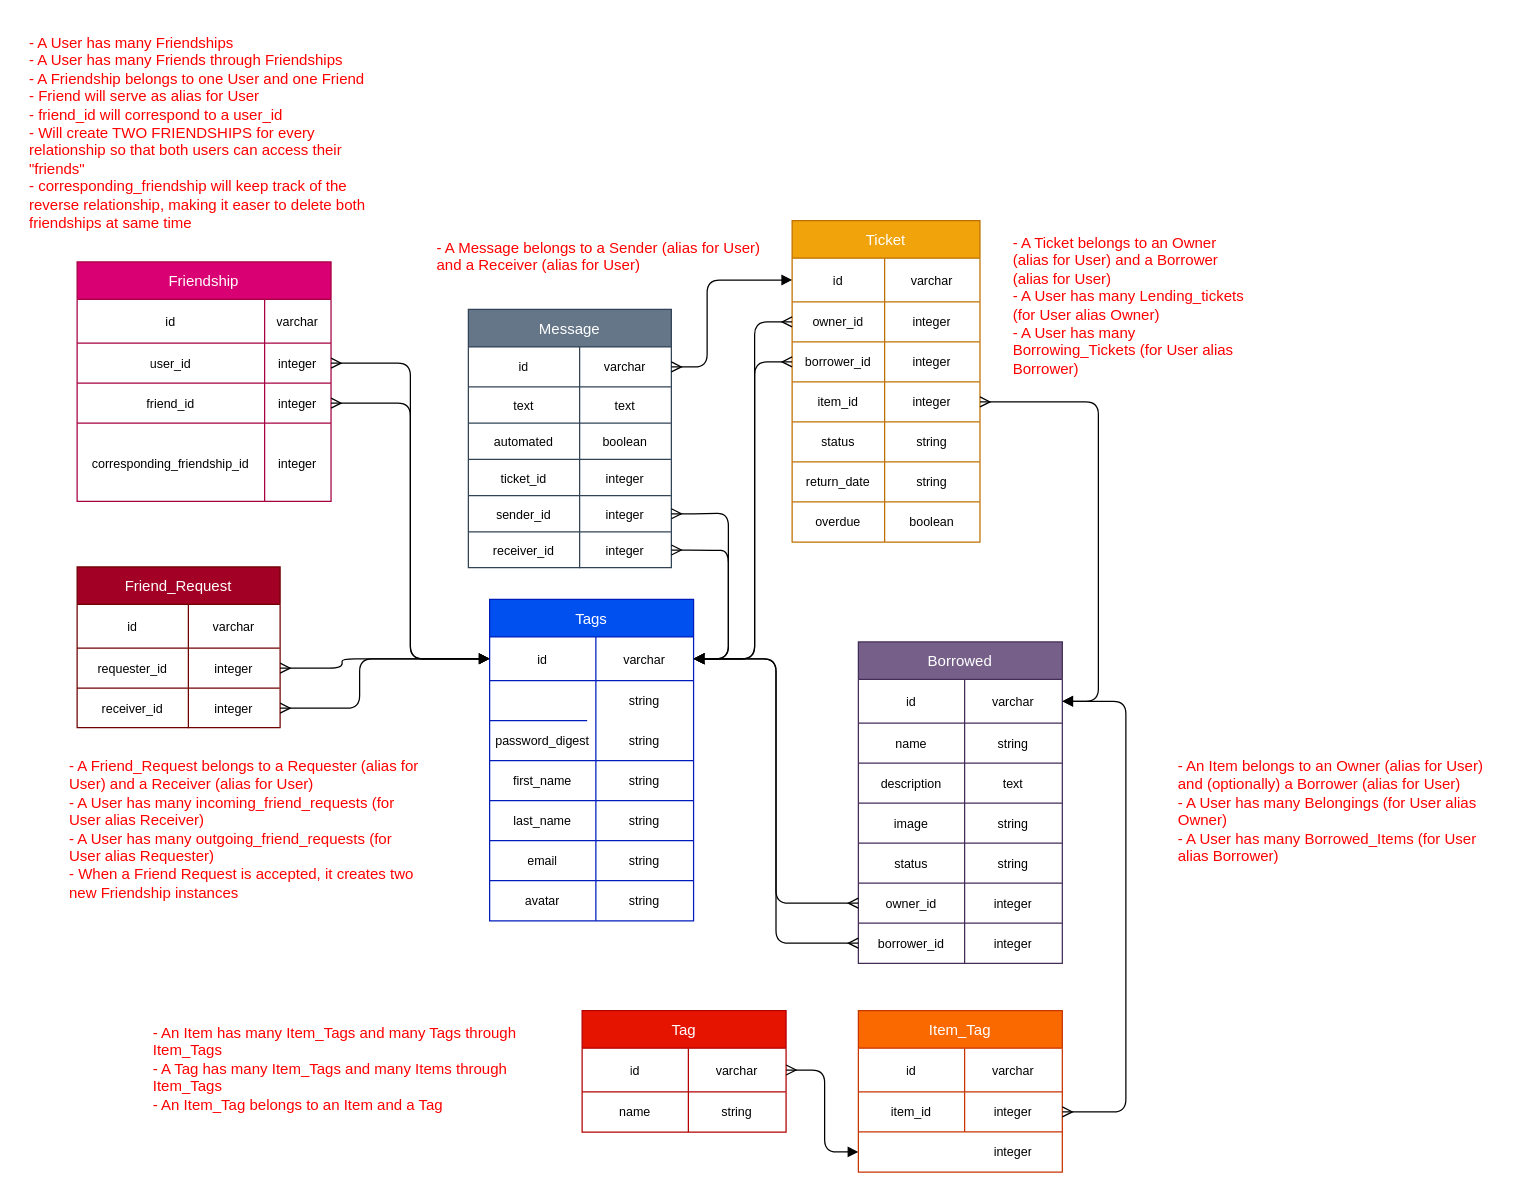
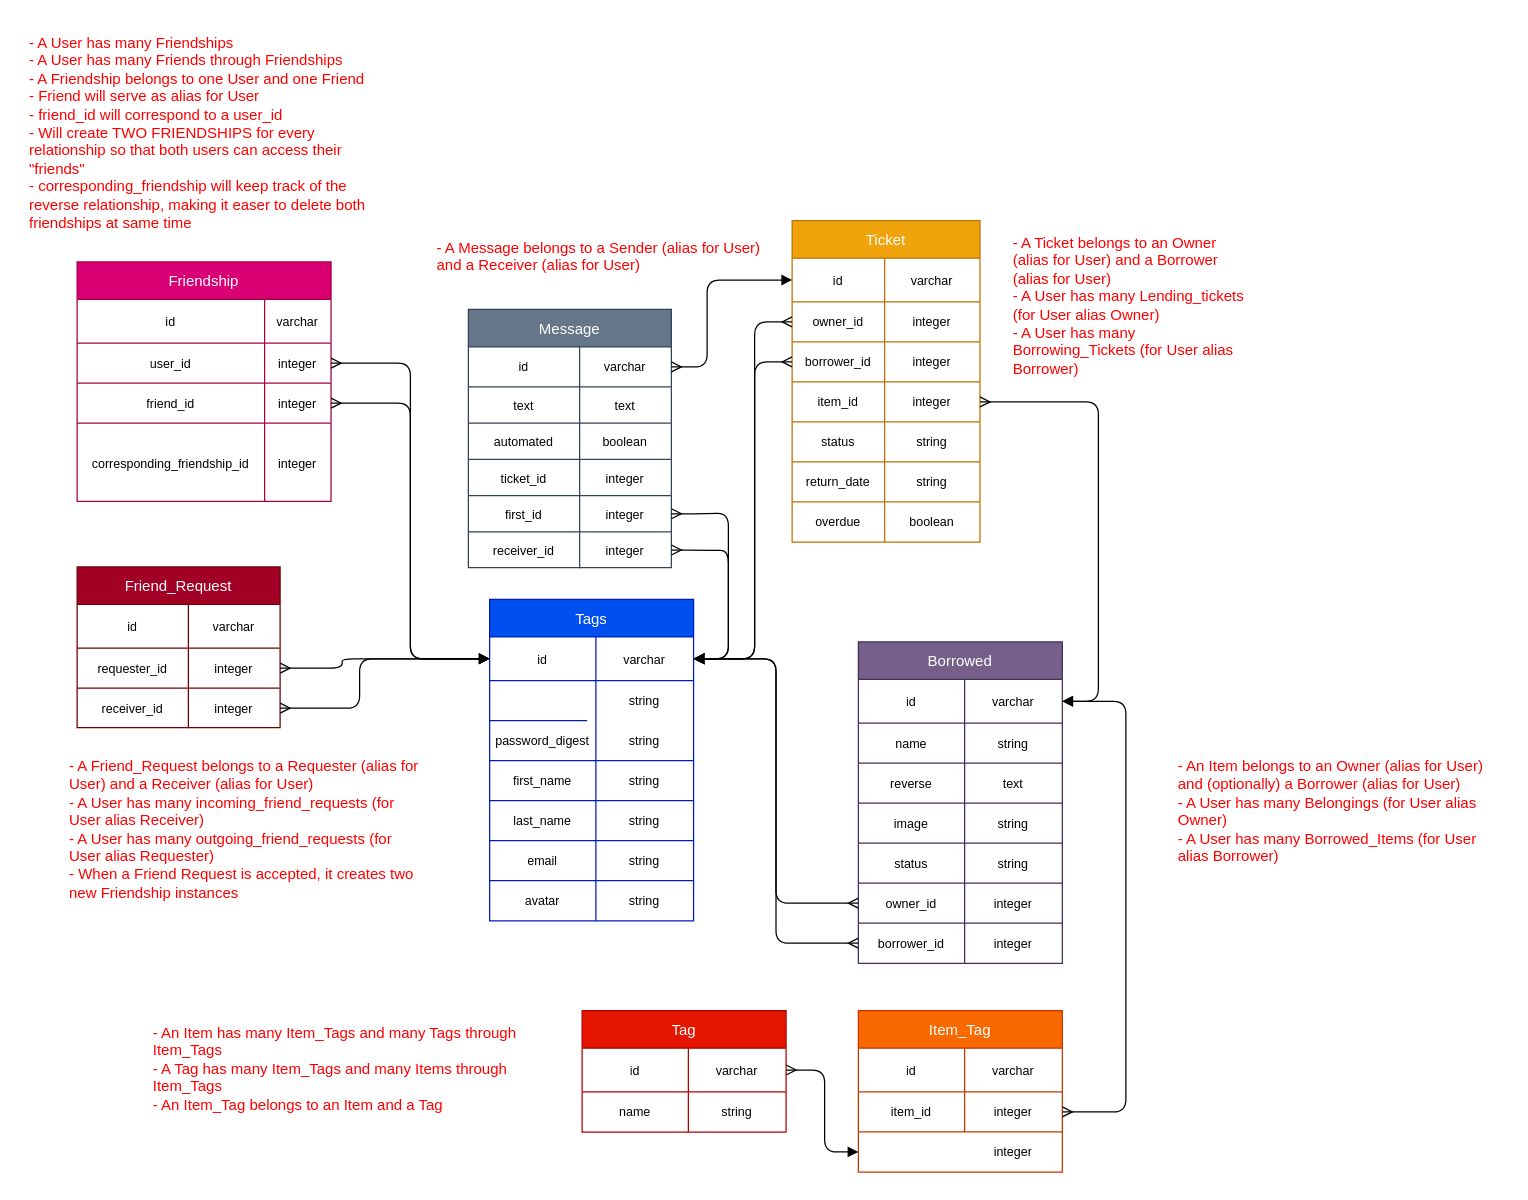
(524, 514) -> (524, 514)
(911, 783) -> (911, 783)
